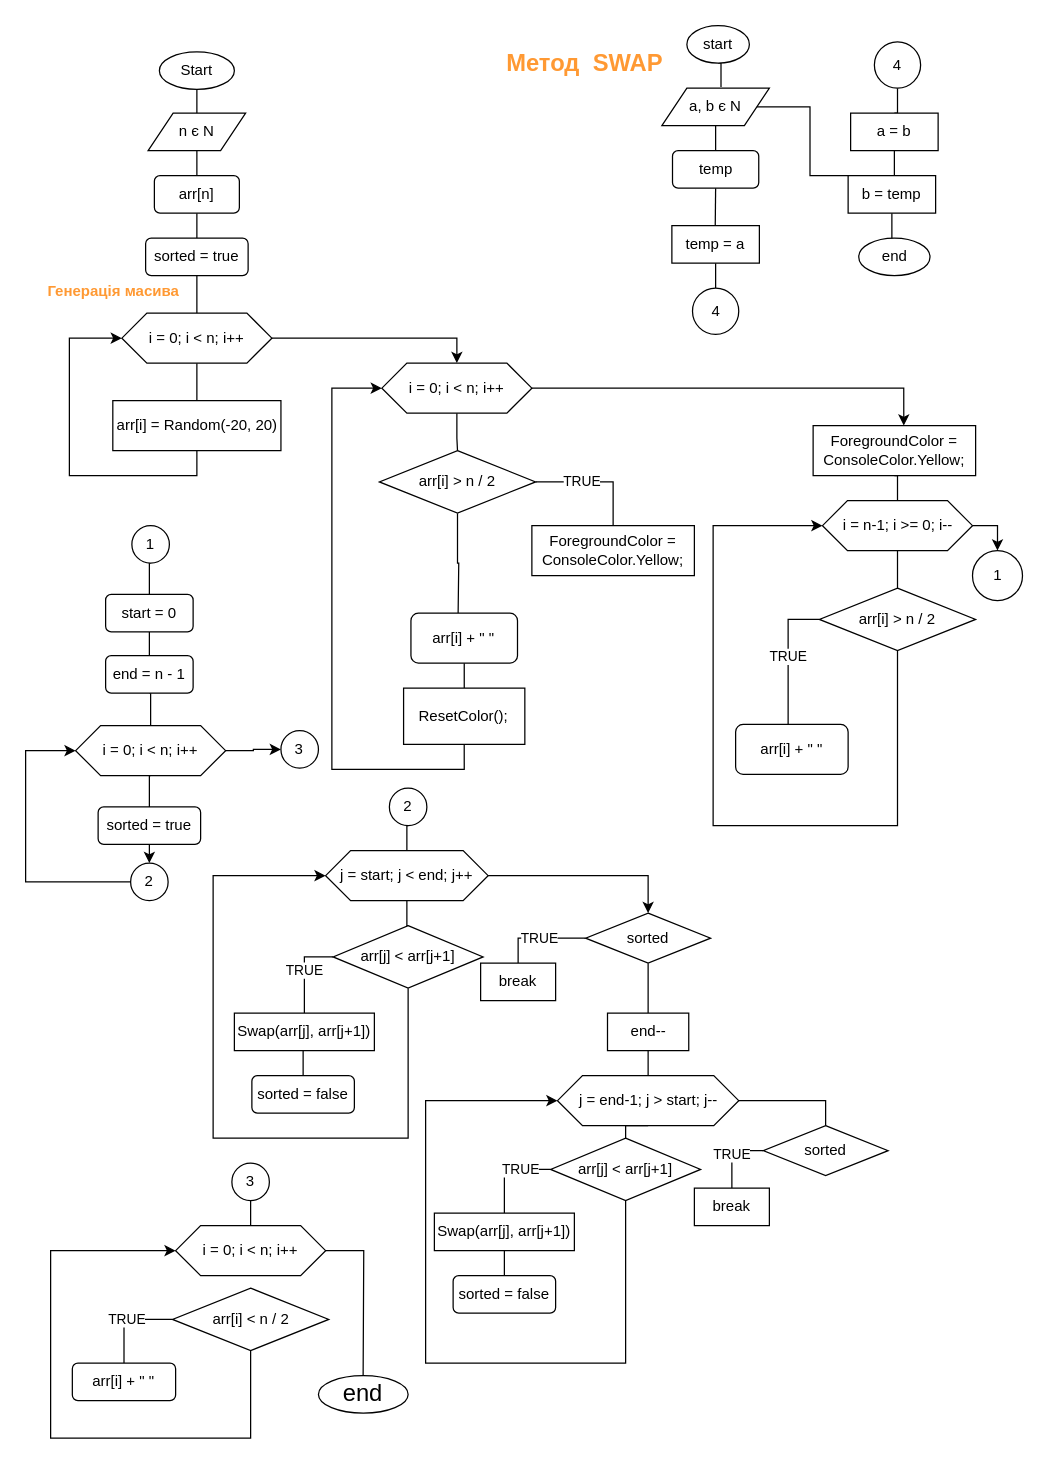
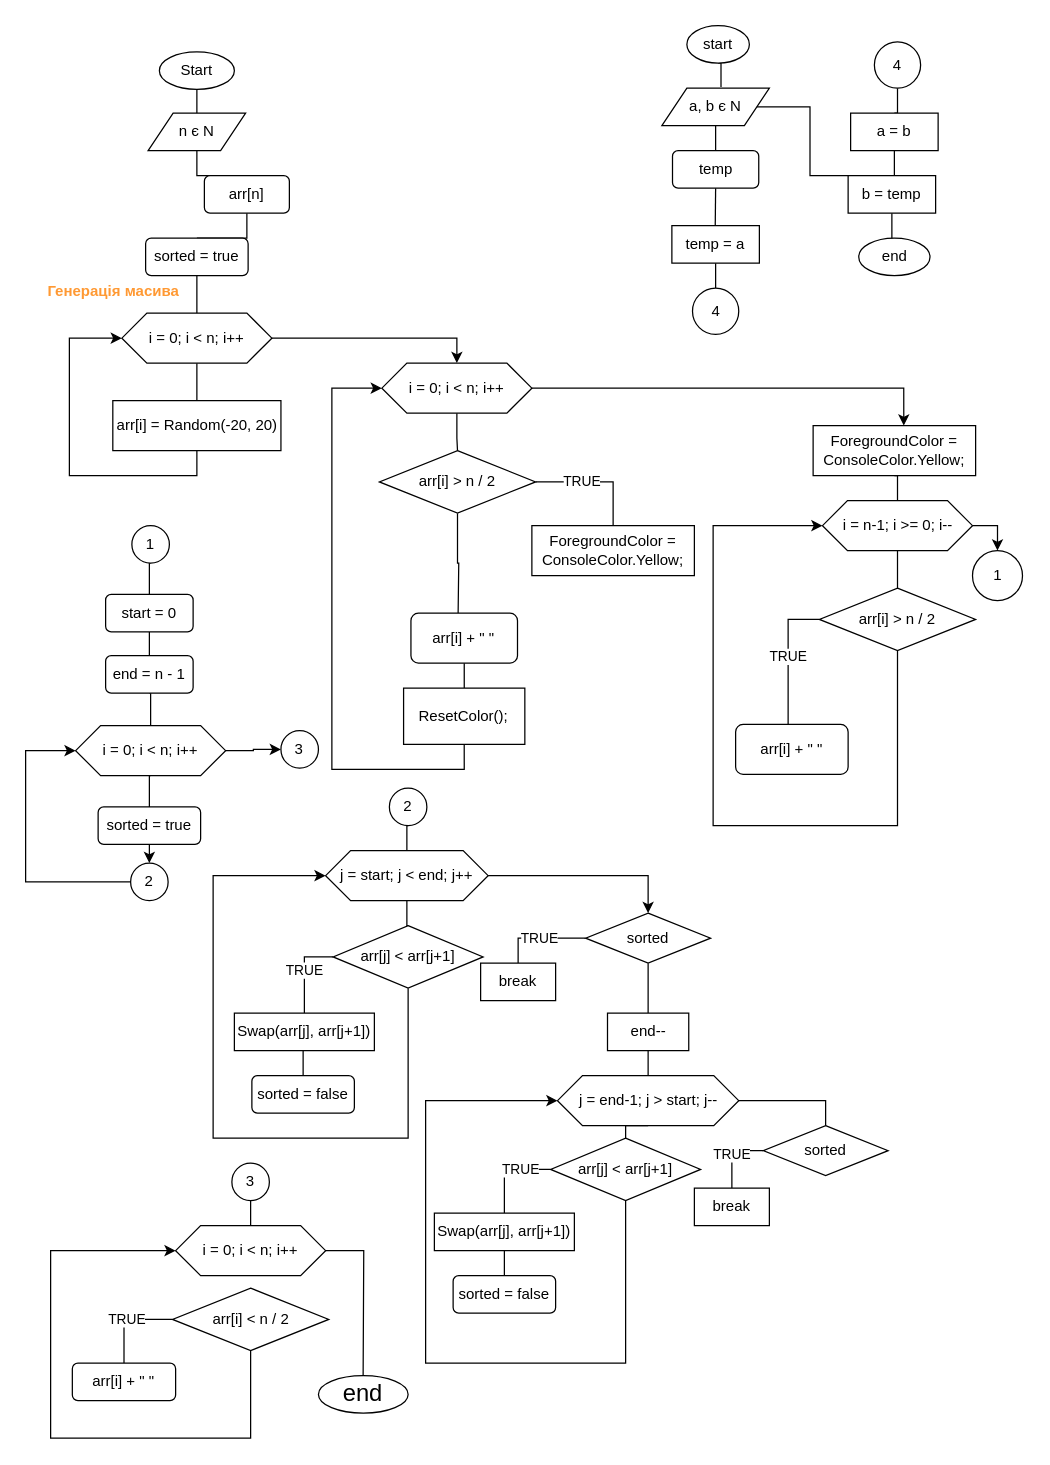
(584, 64) -> none
(197, 194) -> (247, 194)
